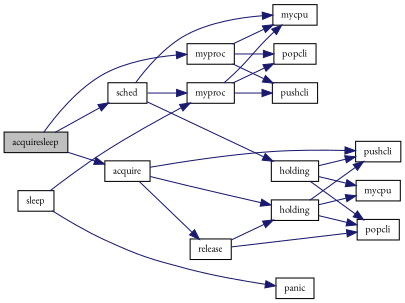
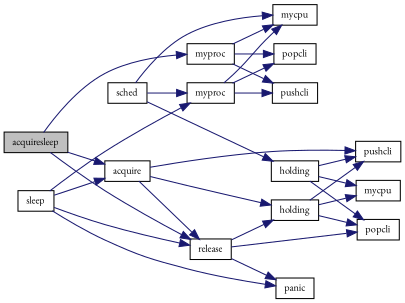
(77, 120) -> (114, 196)
none -> (75, 188)
none -> (116, 228)
none -> (249, 267)
